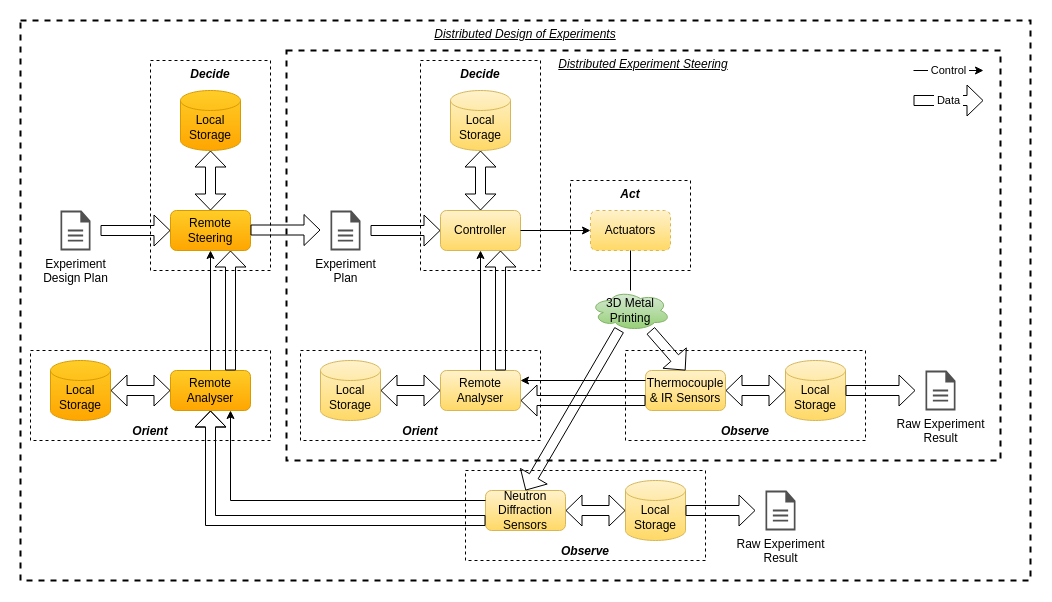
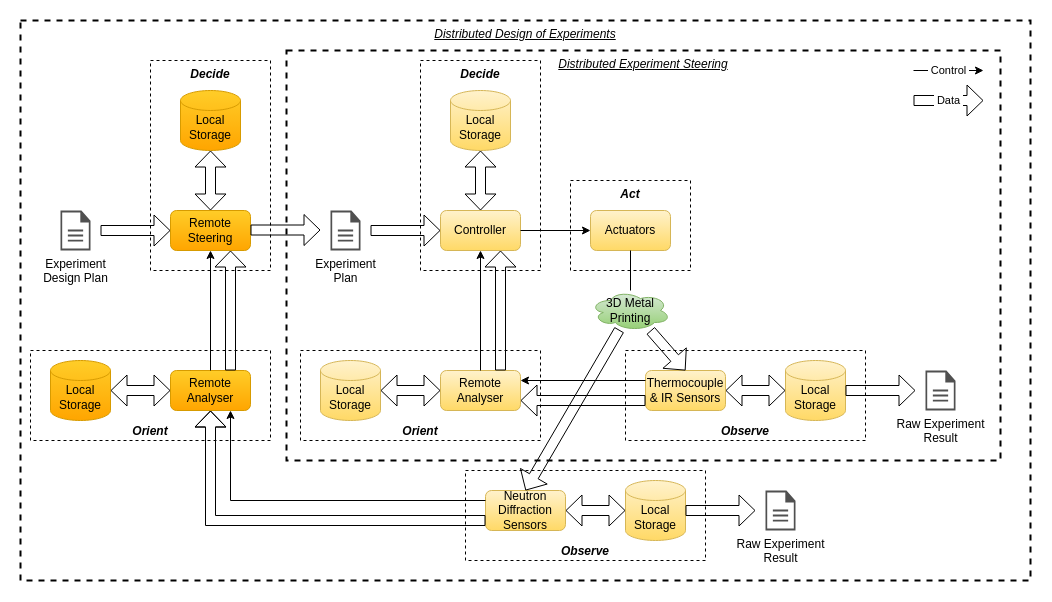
(631, 231) -> (631, 231)
